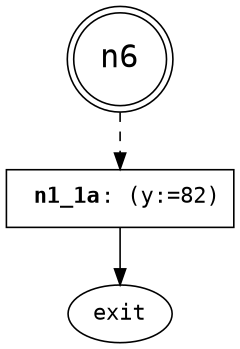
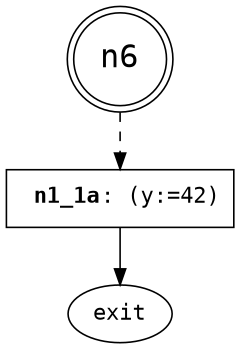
(161, 196) -> (161, 196)
